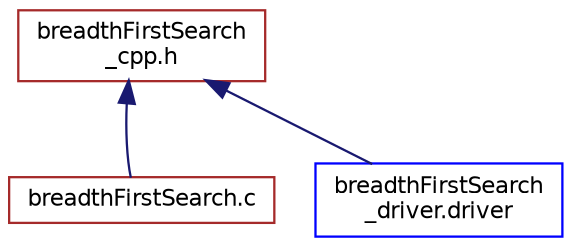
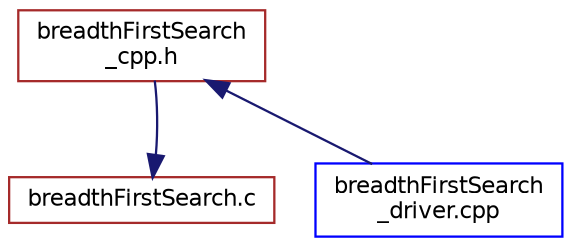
(127, 141) -> (157, 118)
(439, 200) -> (439, 200)
